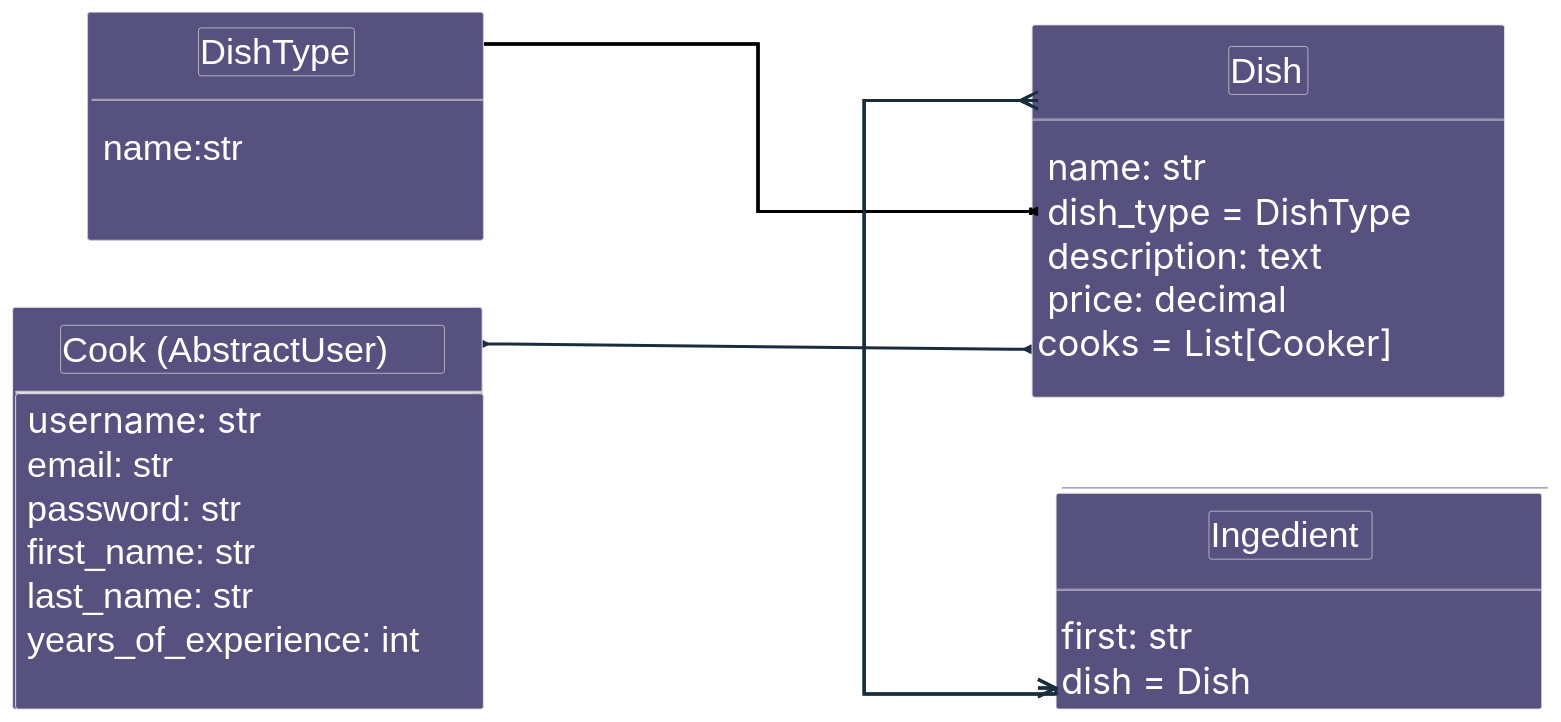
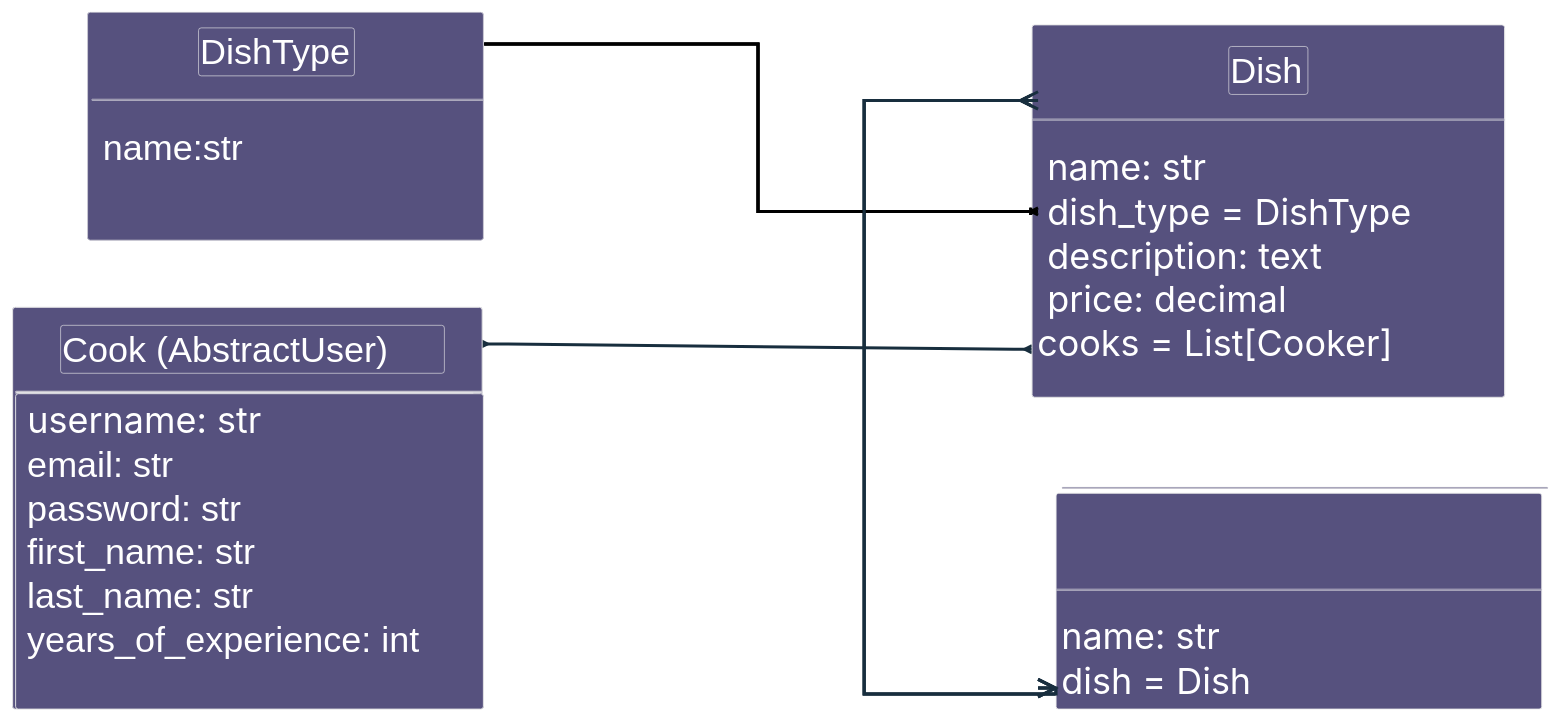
(1291, 536) -> none
(1299, 695) -> (1299, 695)
